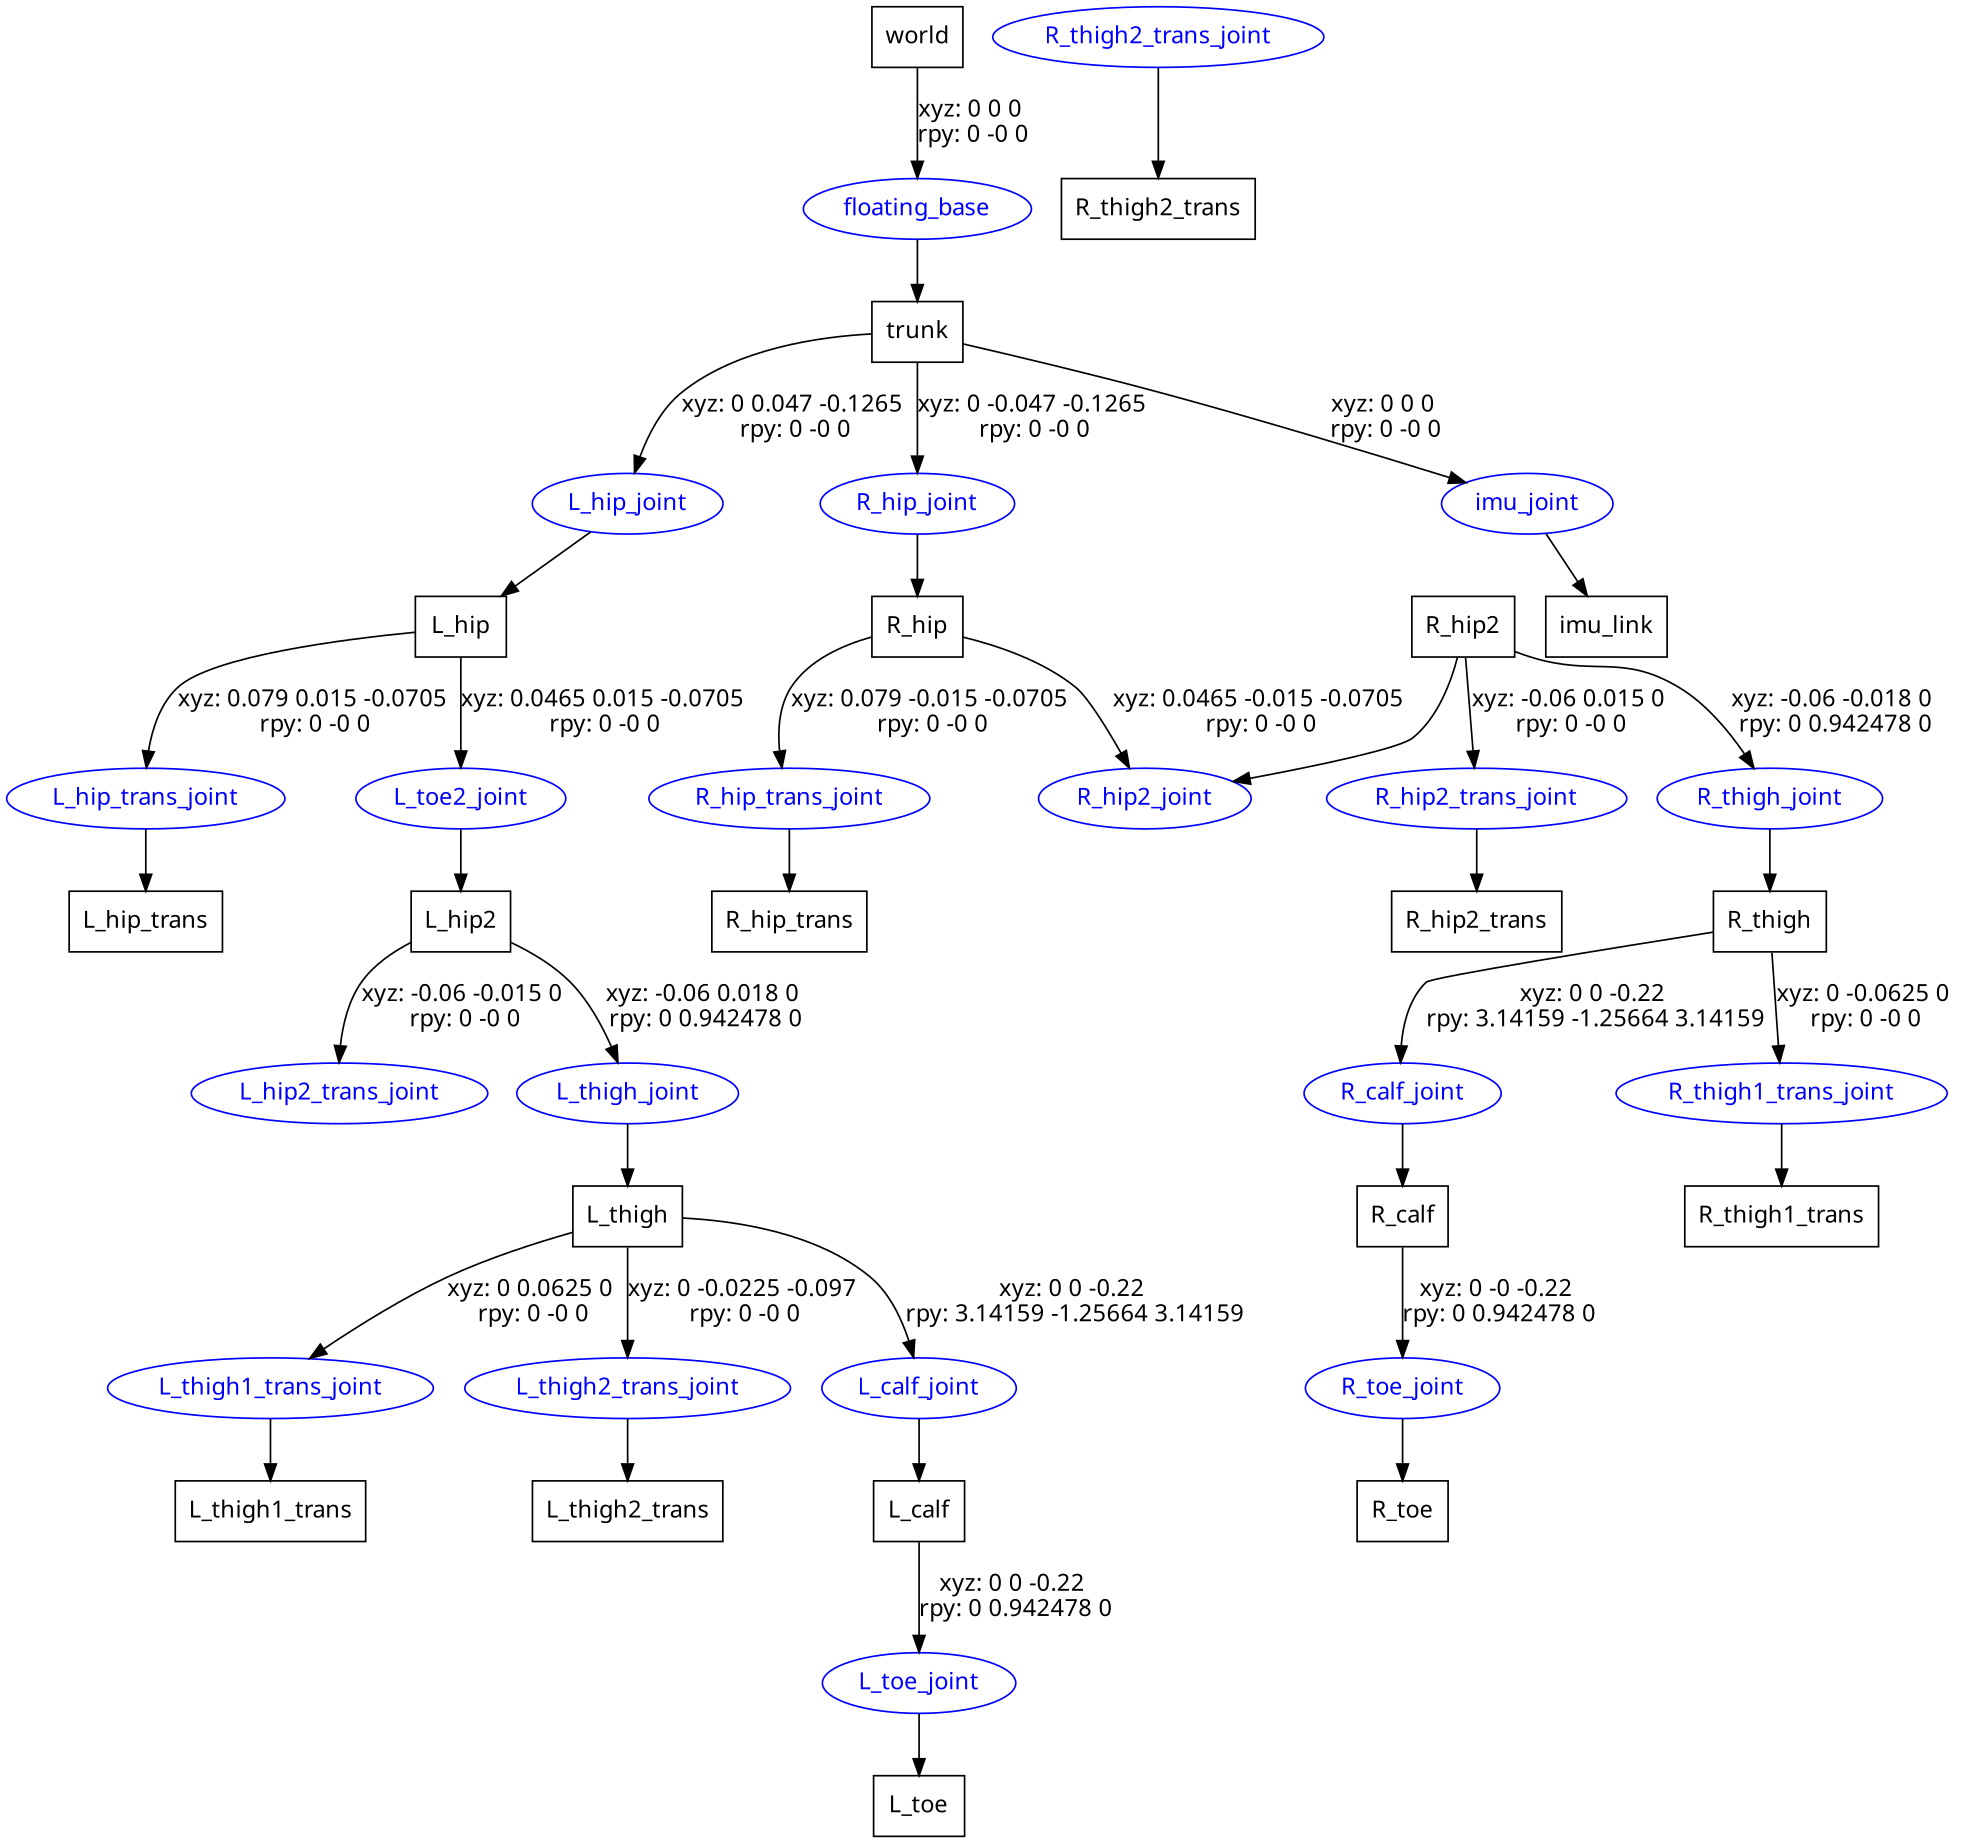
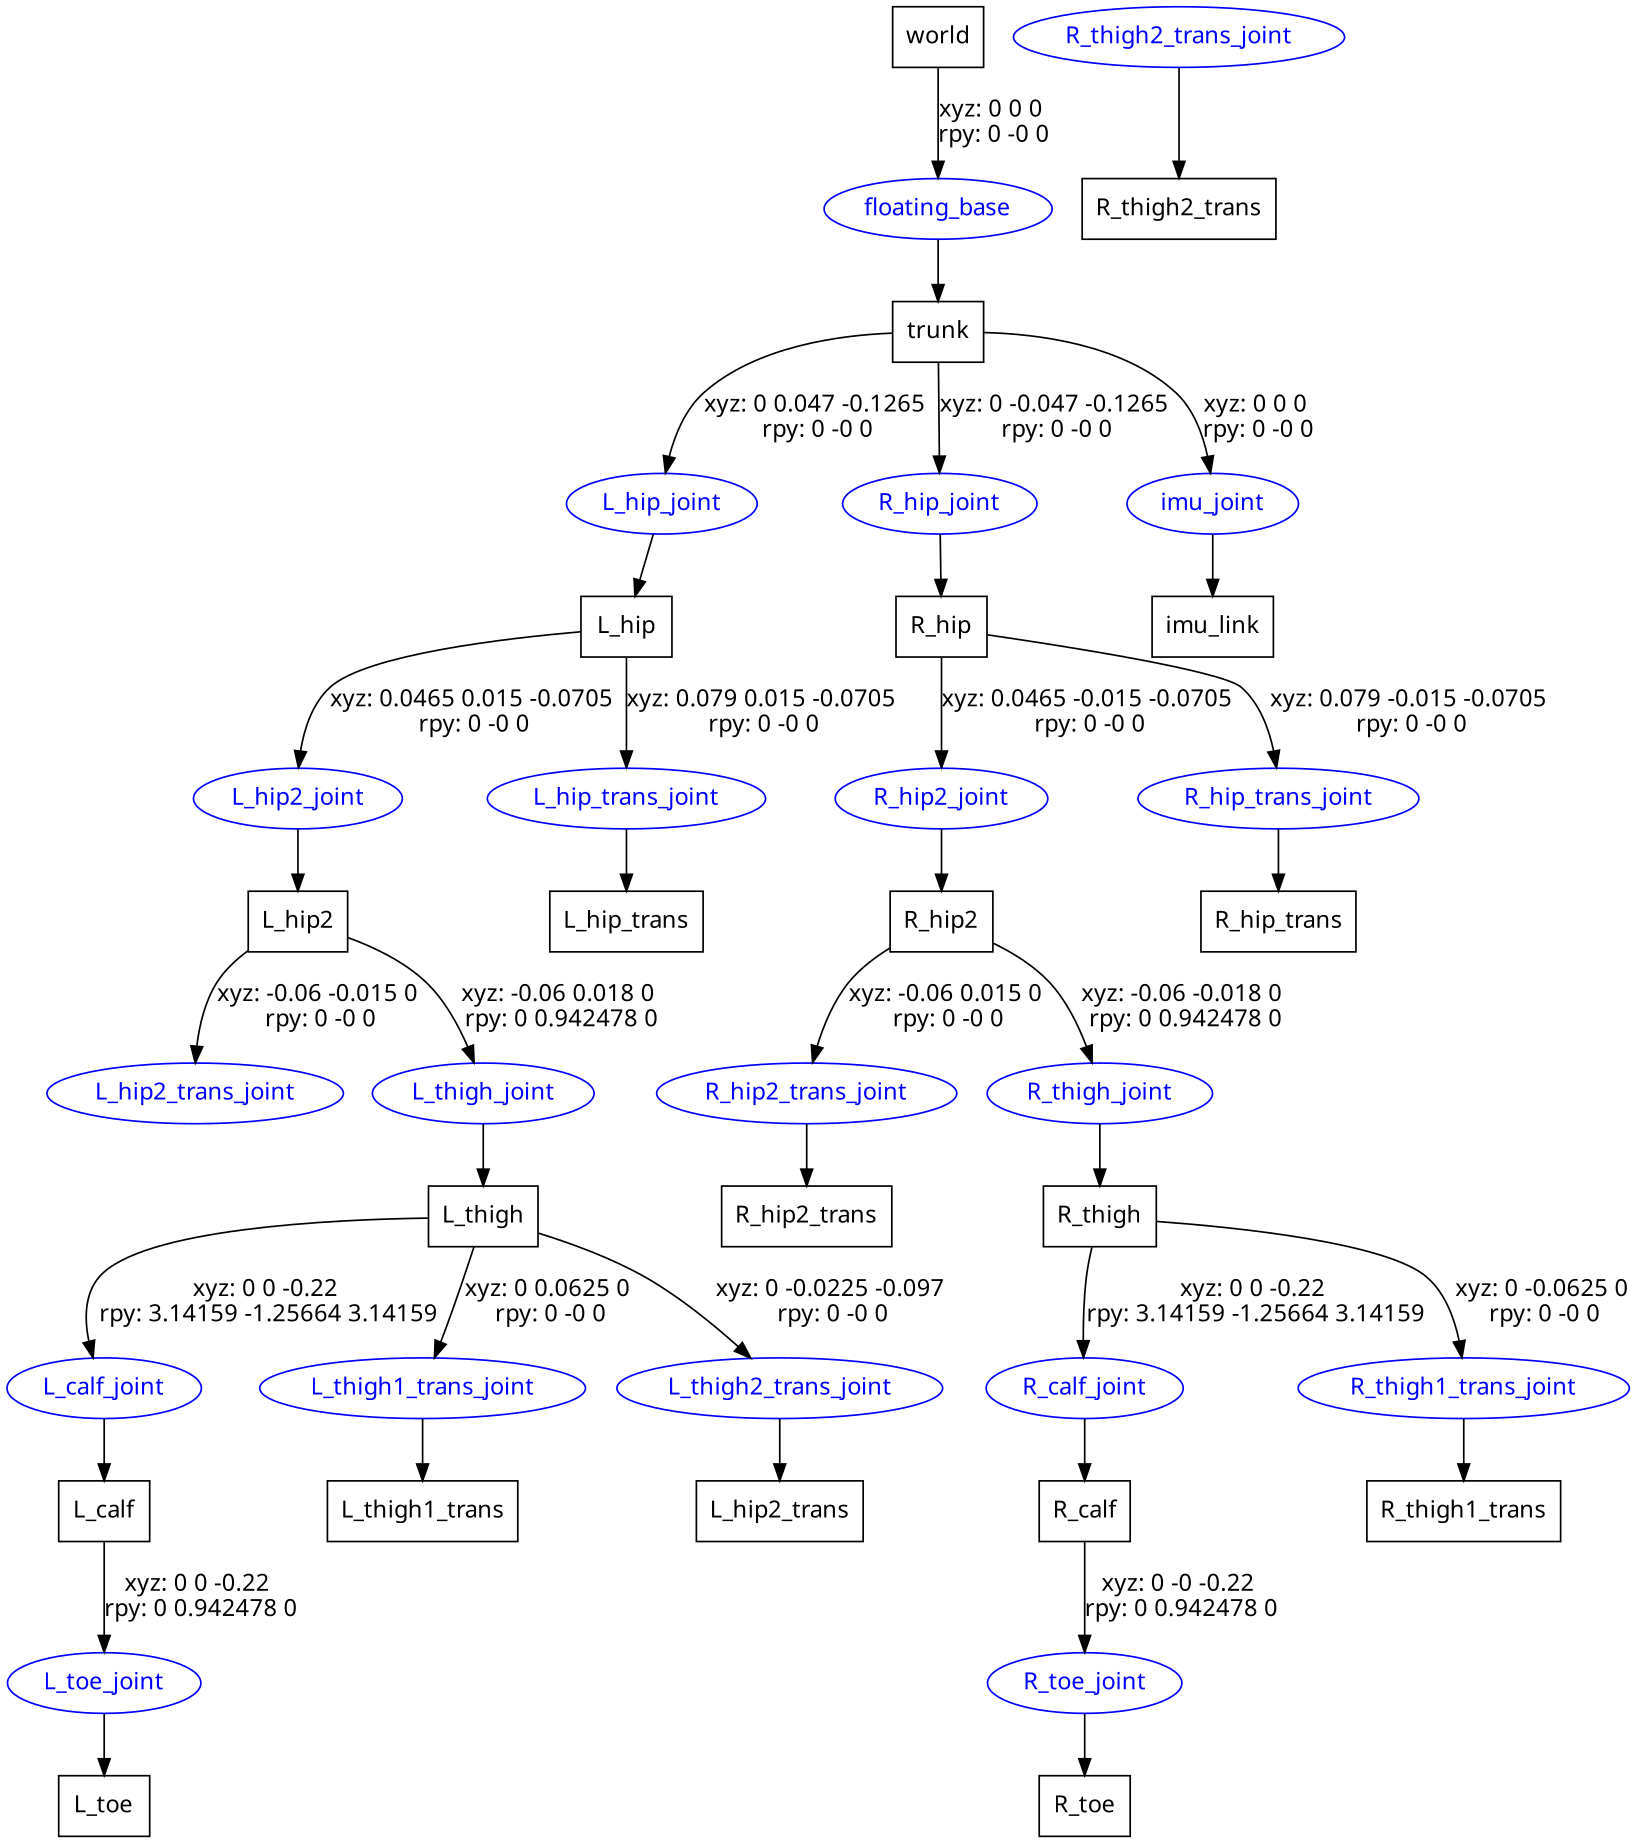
(1378, 751) -> (941, 852)
(461, 799) -> (298, 799)
(628, 1511) -> (780, 1511)
